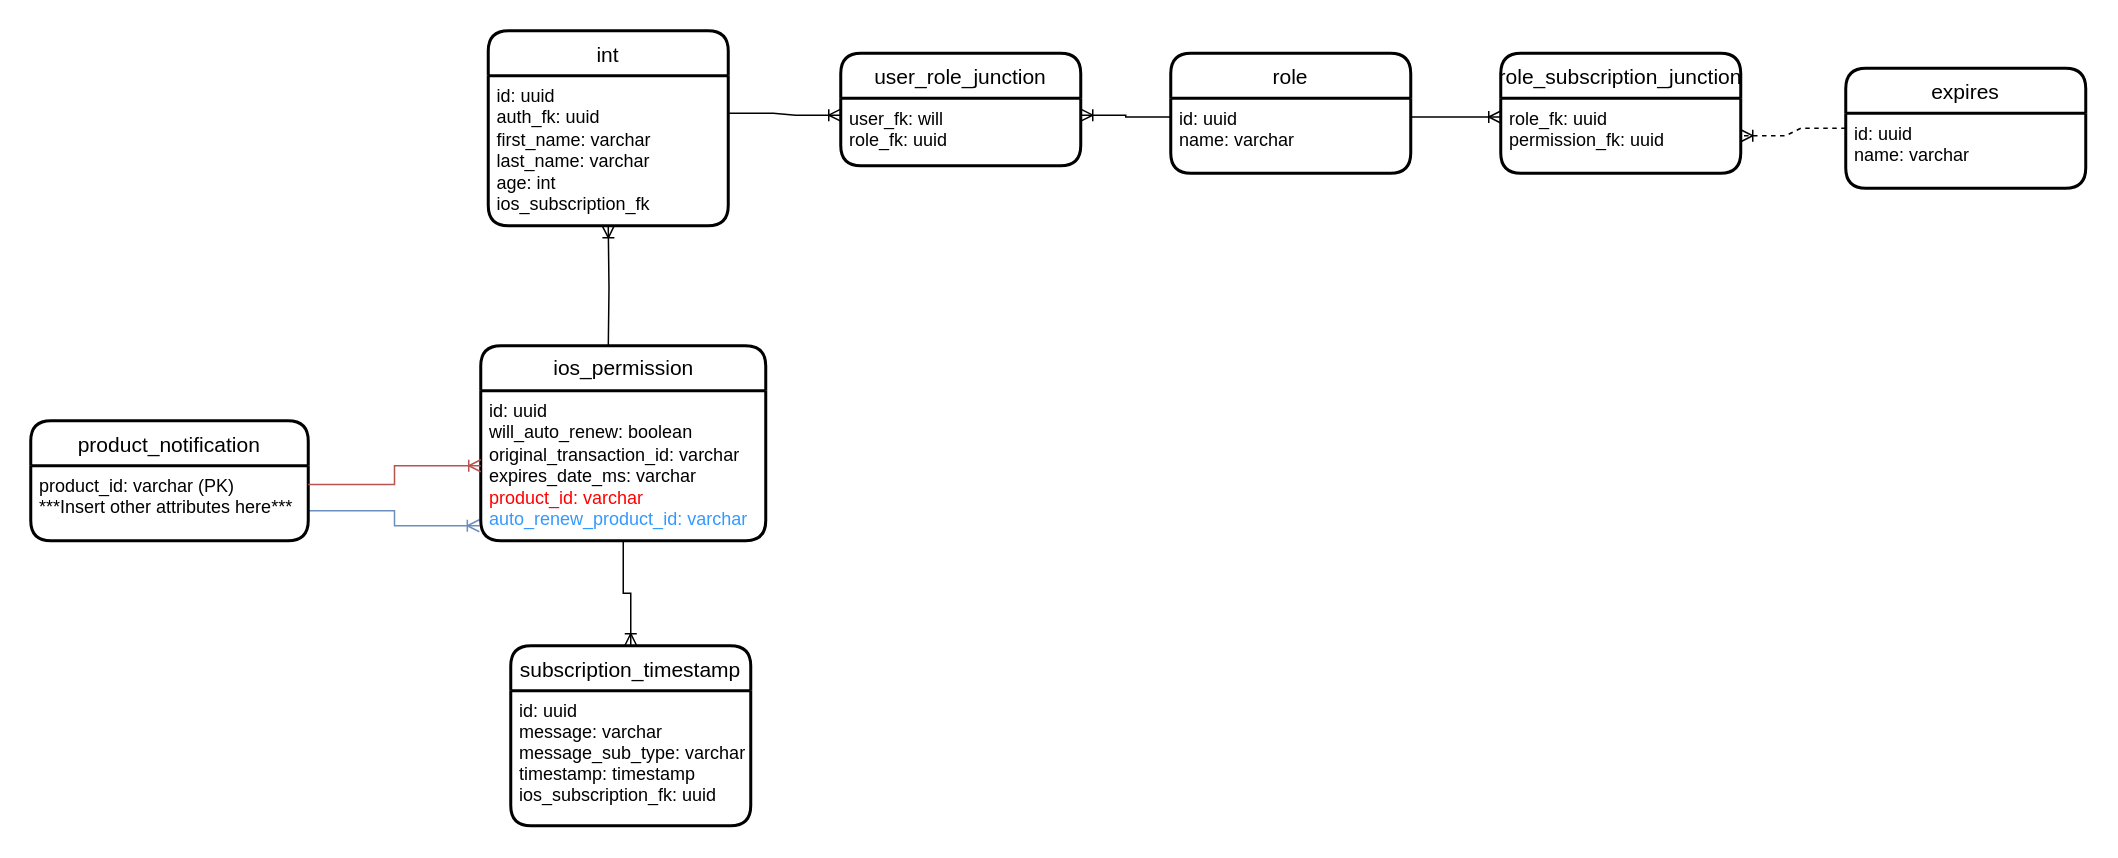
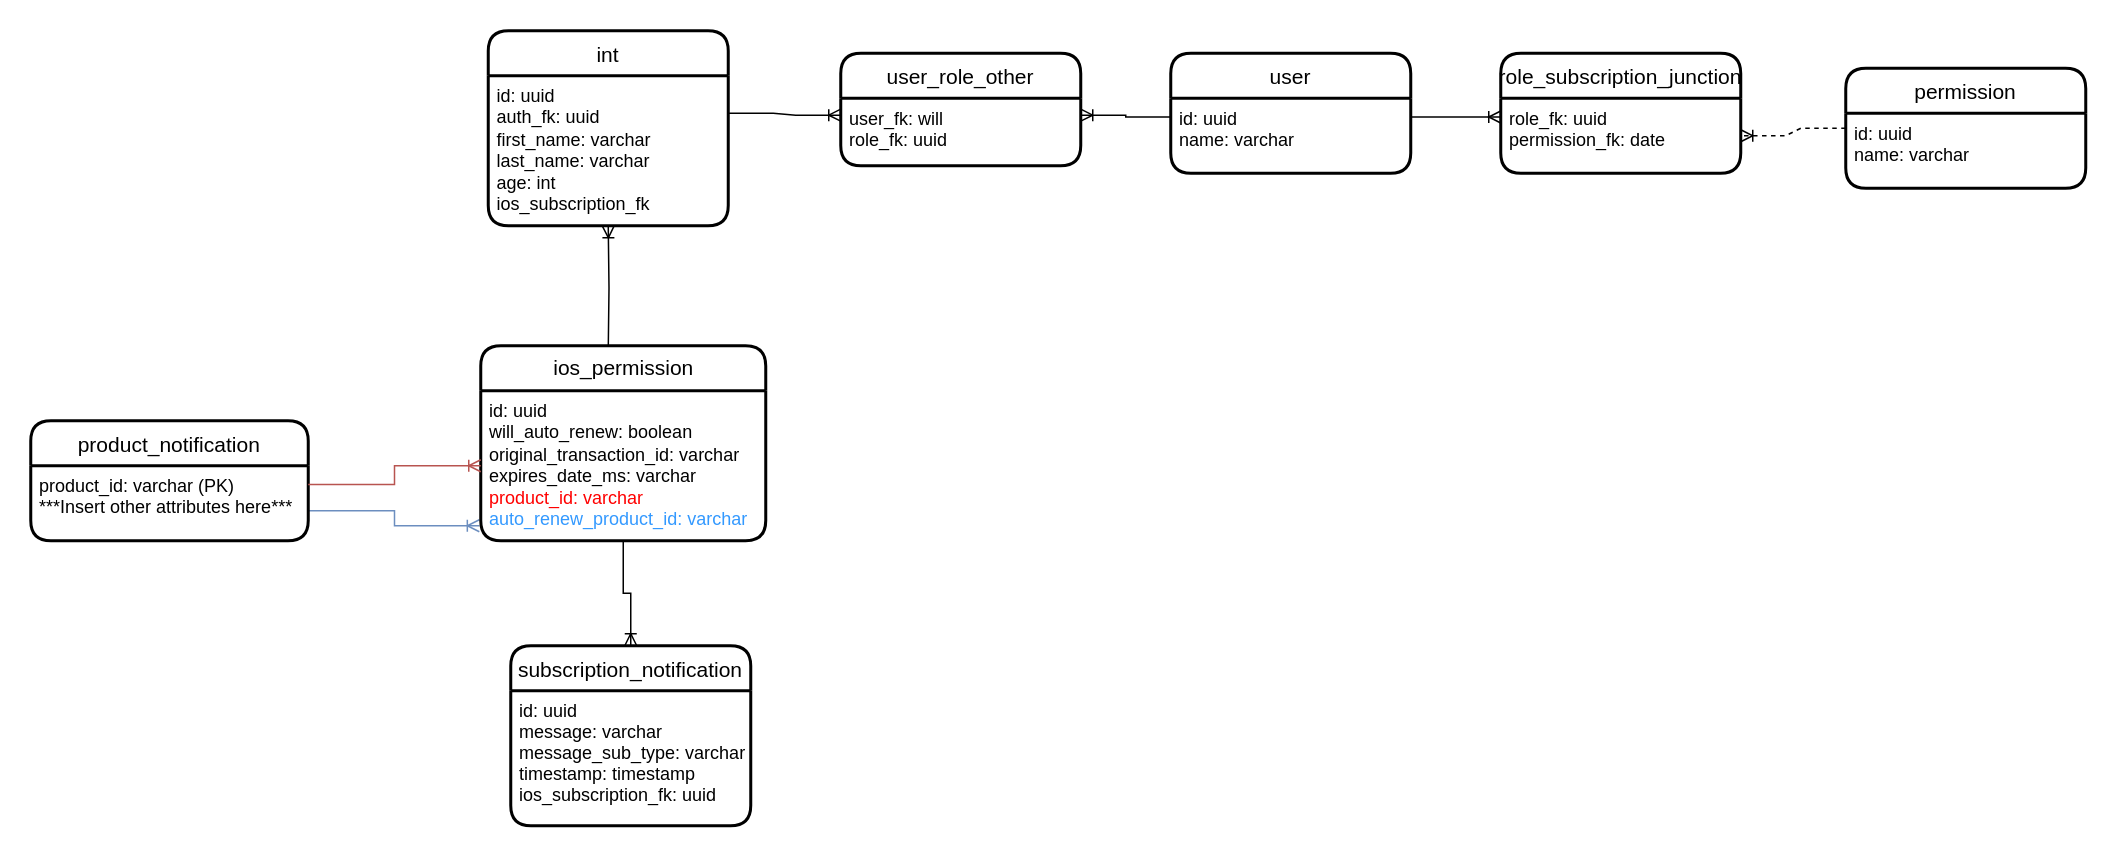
(960, 77) -> (960, 77)
(1290, 77) -> (1290, 77)
(1965, 92) -> (1965, 92)
(1565, 119) -> (1565, 119)
(630, 670) -> (630, 670)
